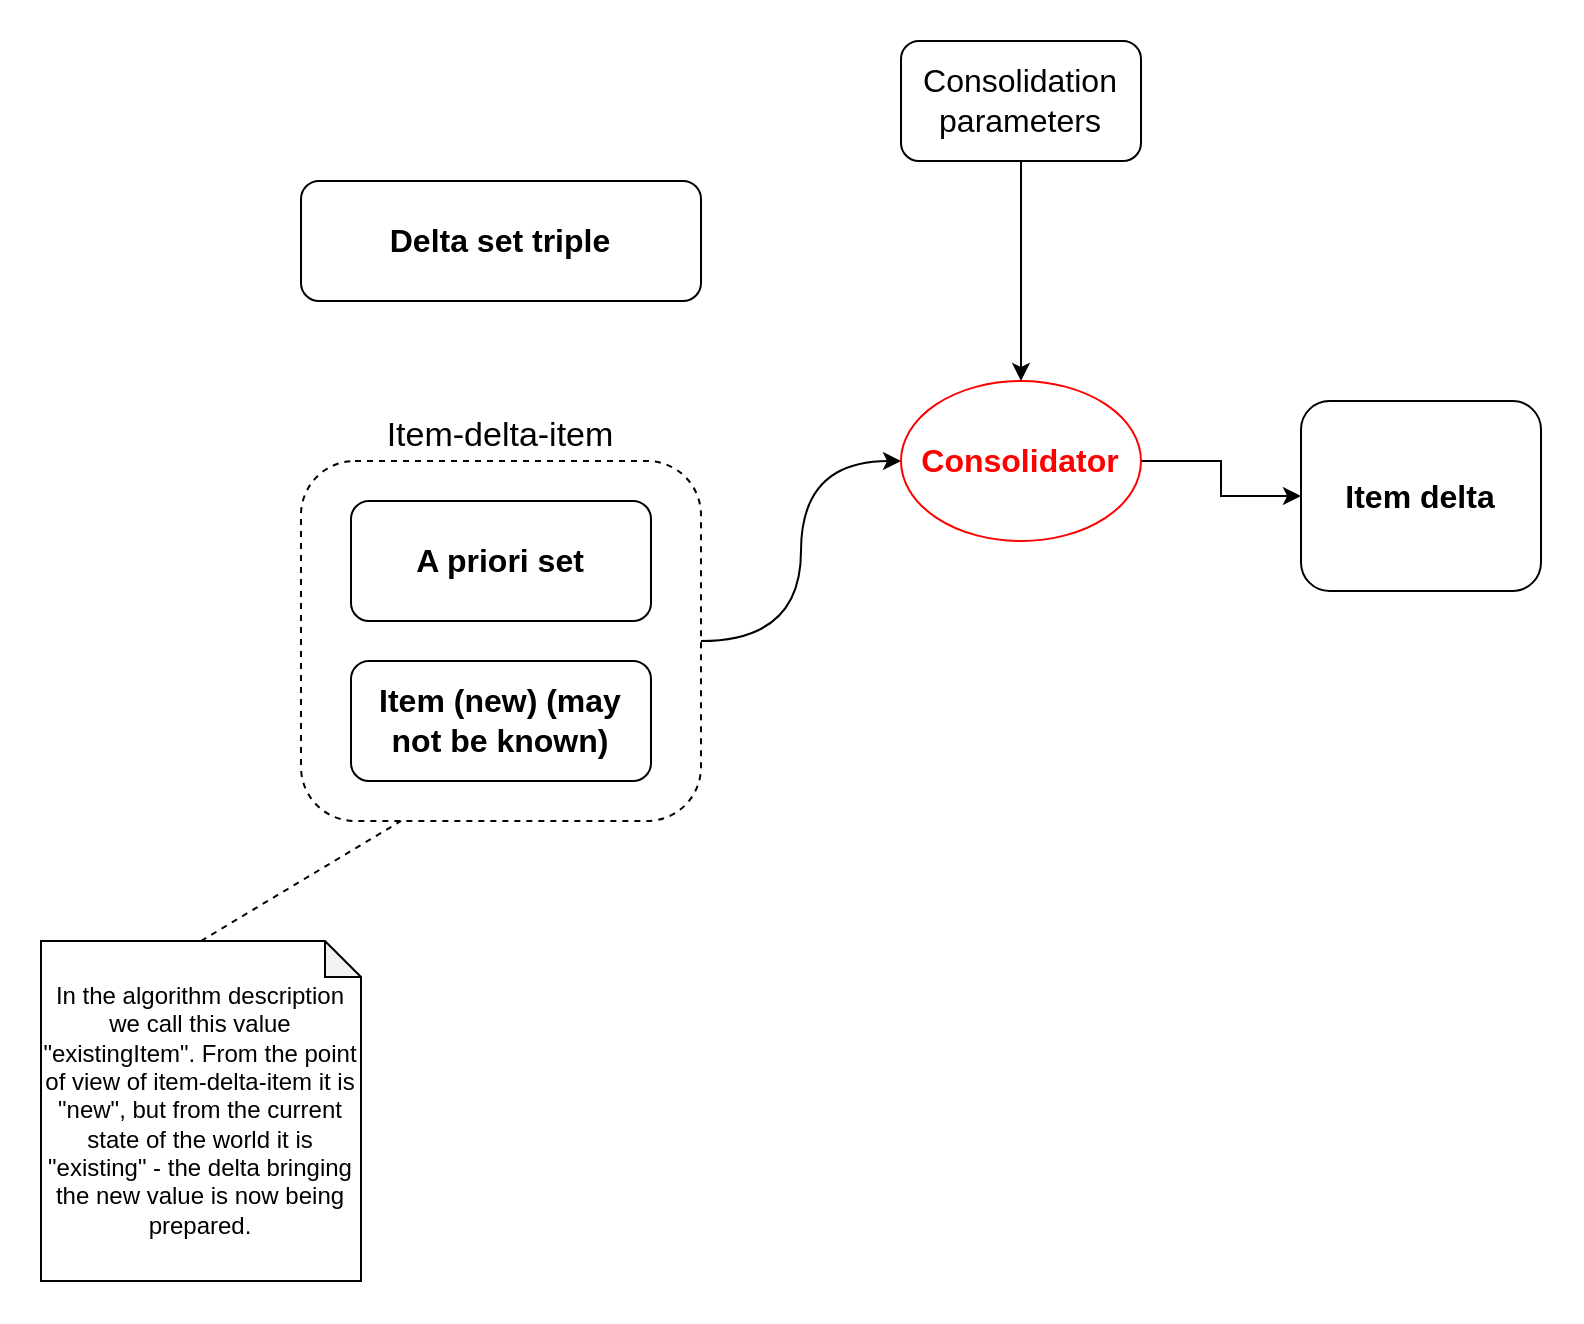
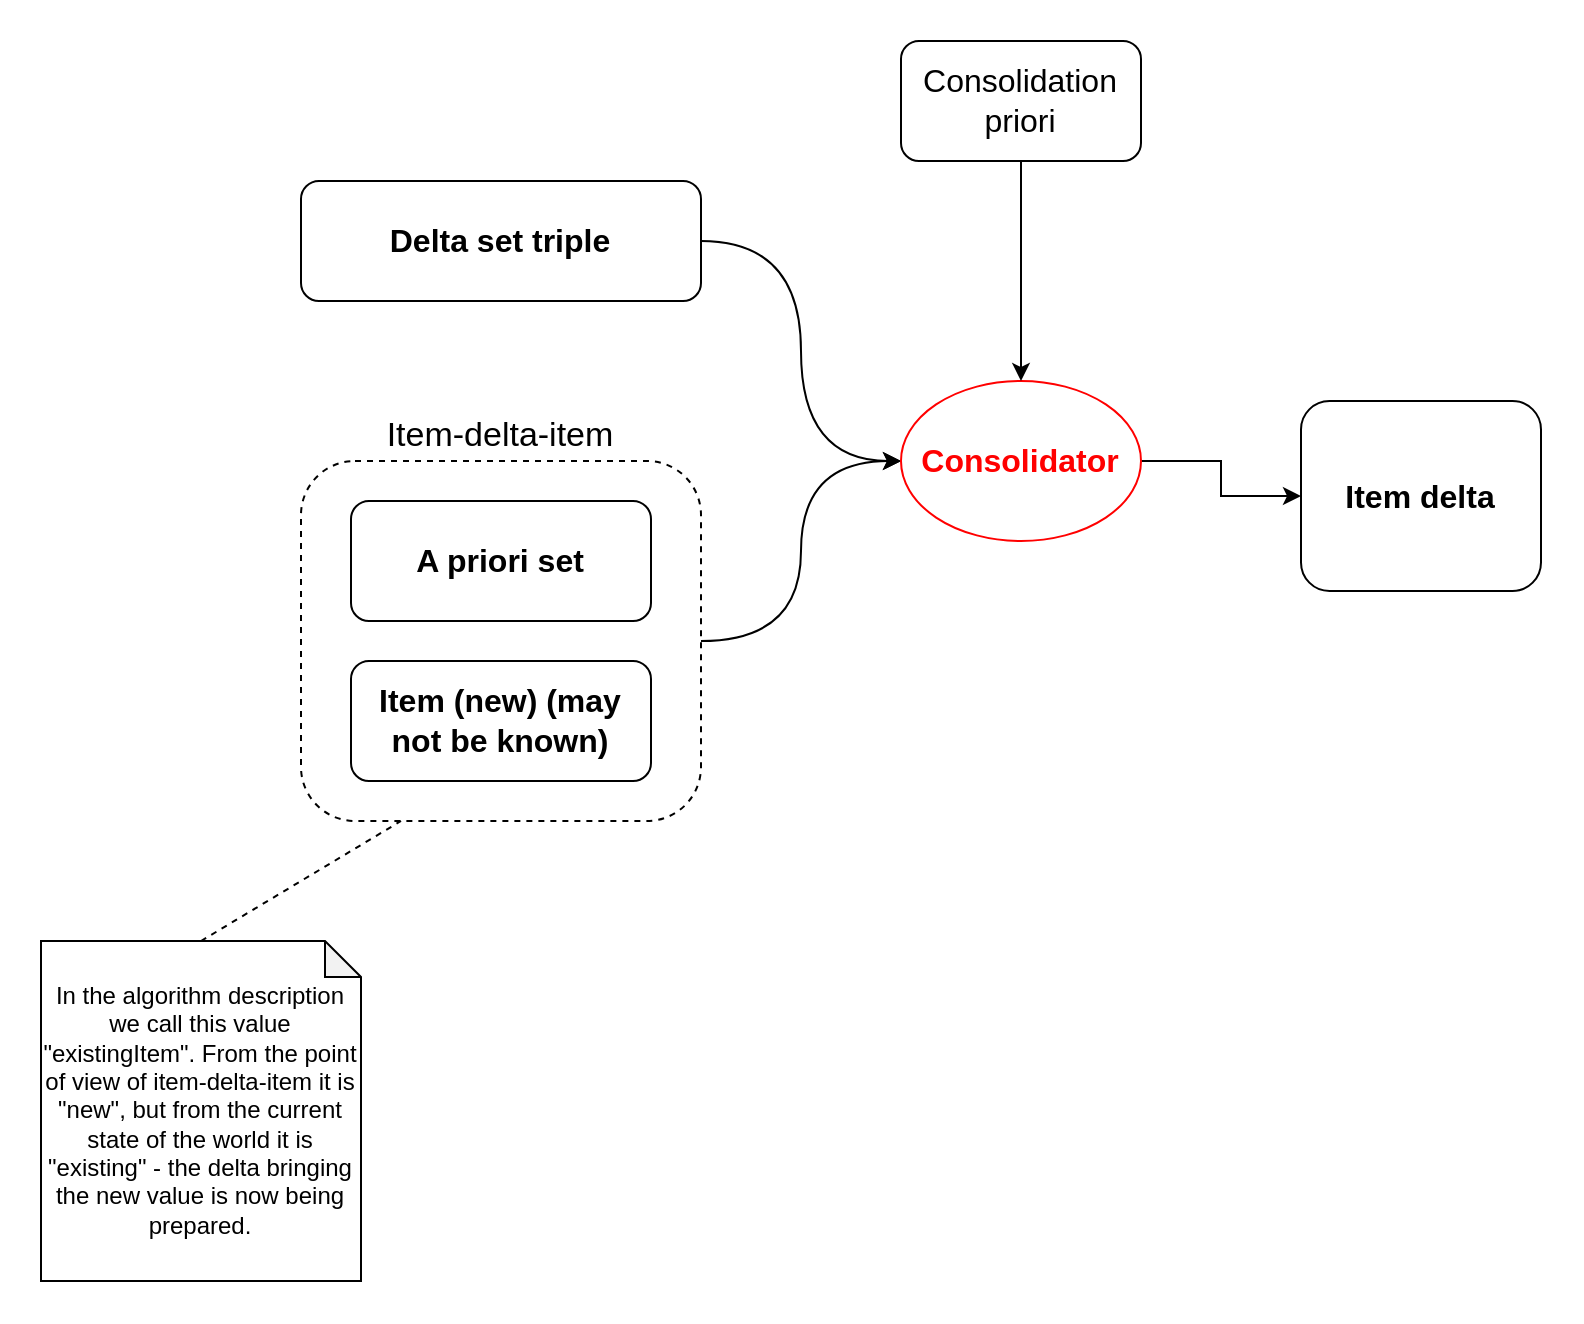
(1021, 101) -> (1021, 101)
none -> (800, 335)
